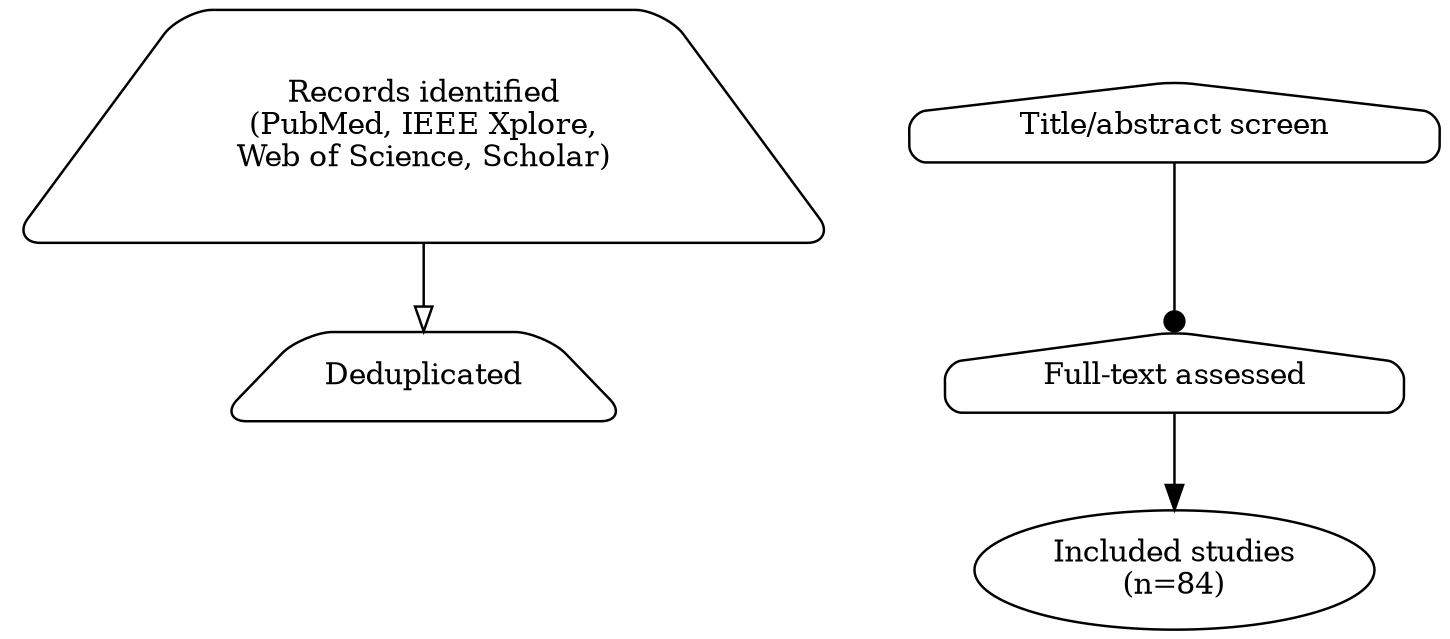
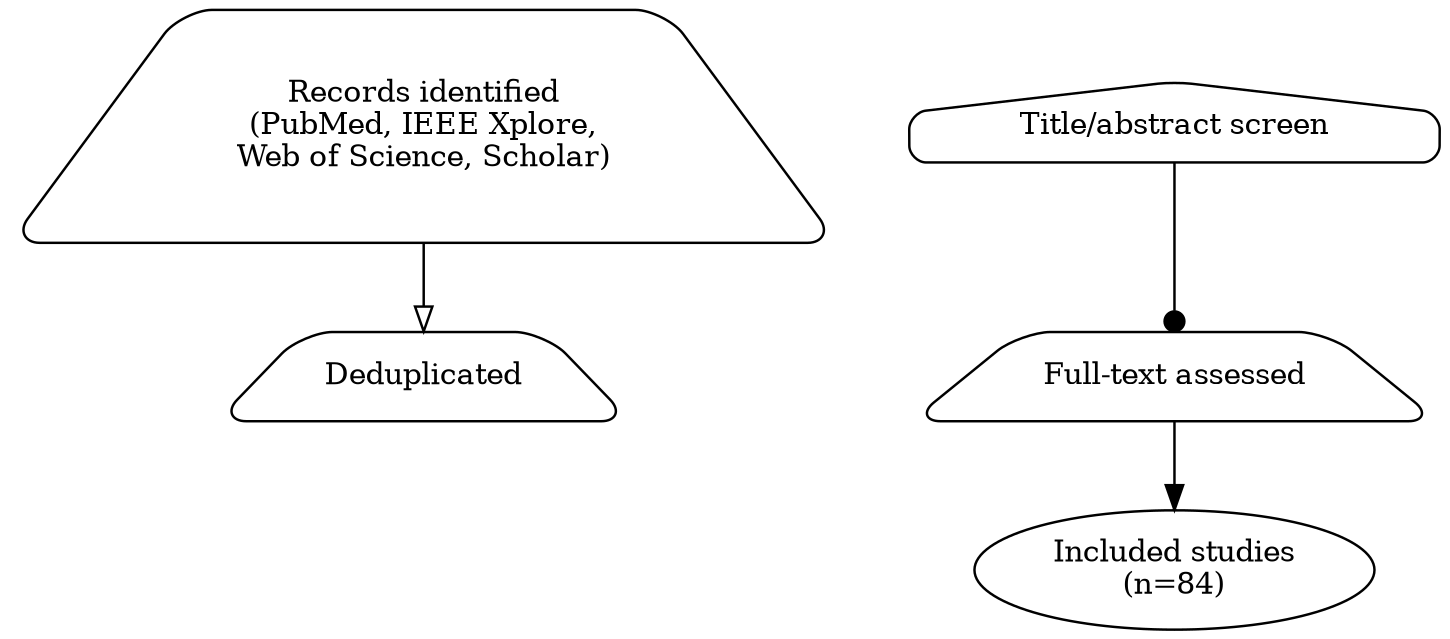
(1174, 377) -> (1174, 377)
